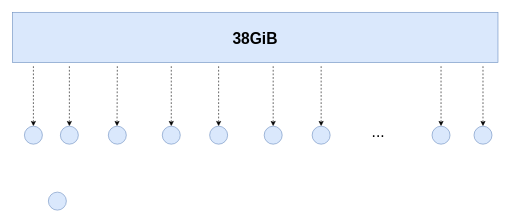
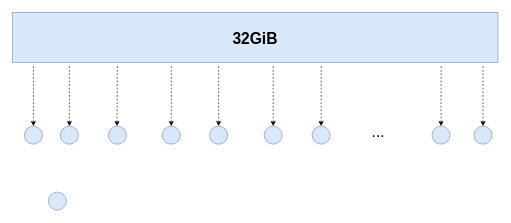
(255, 39) -> (255, 39)
